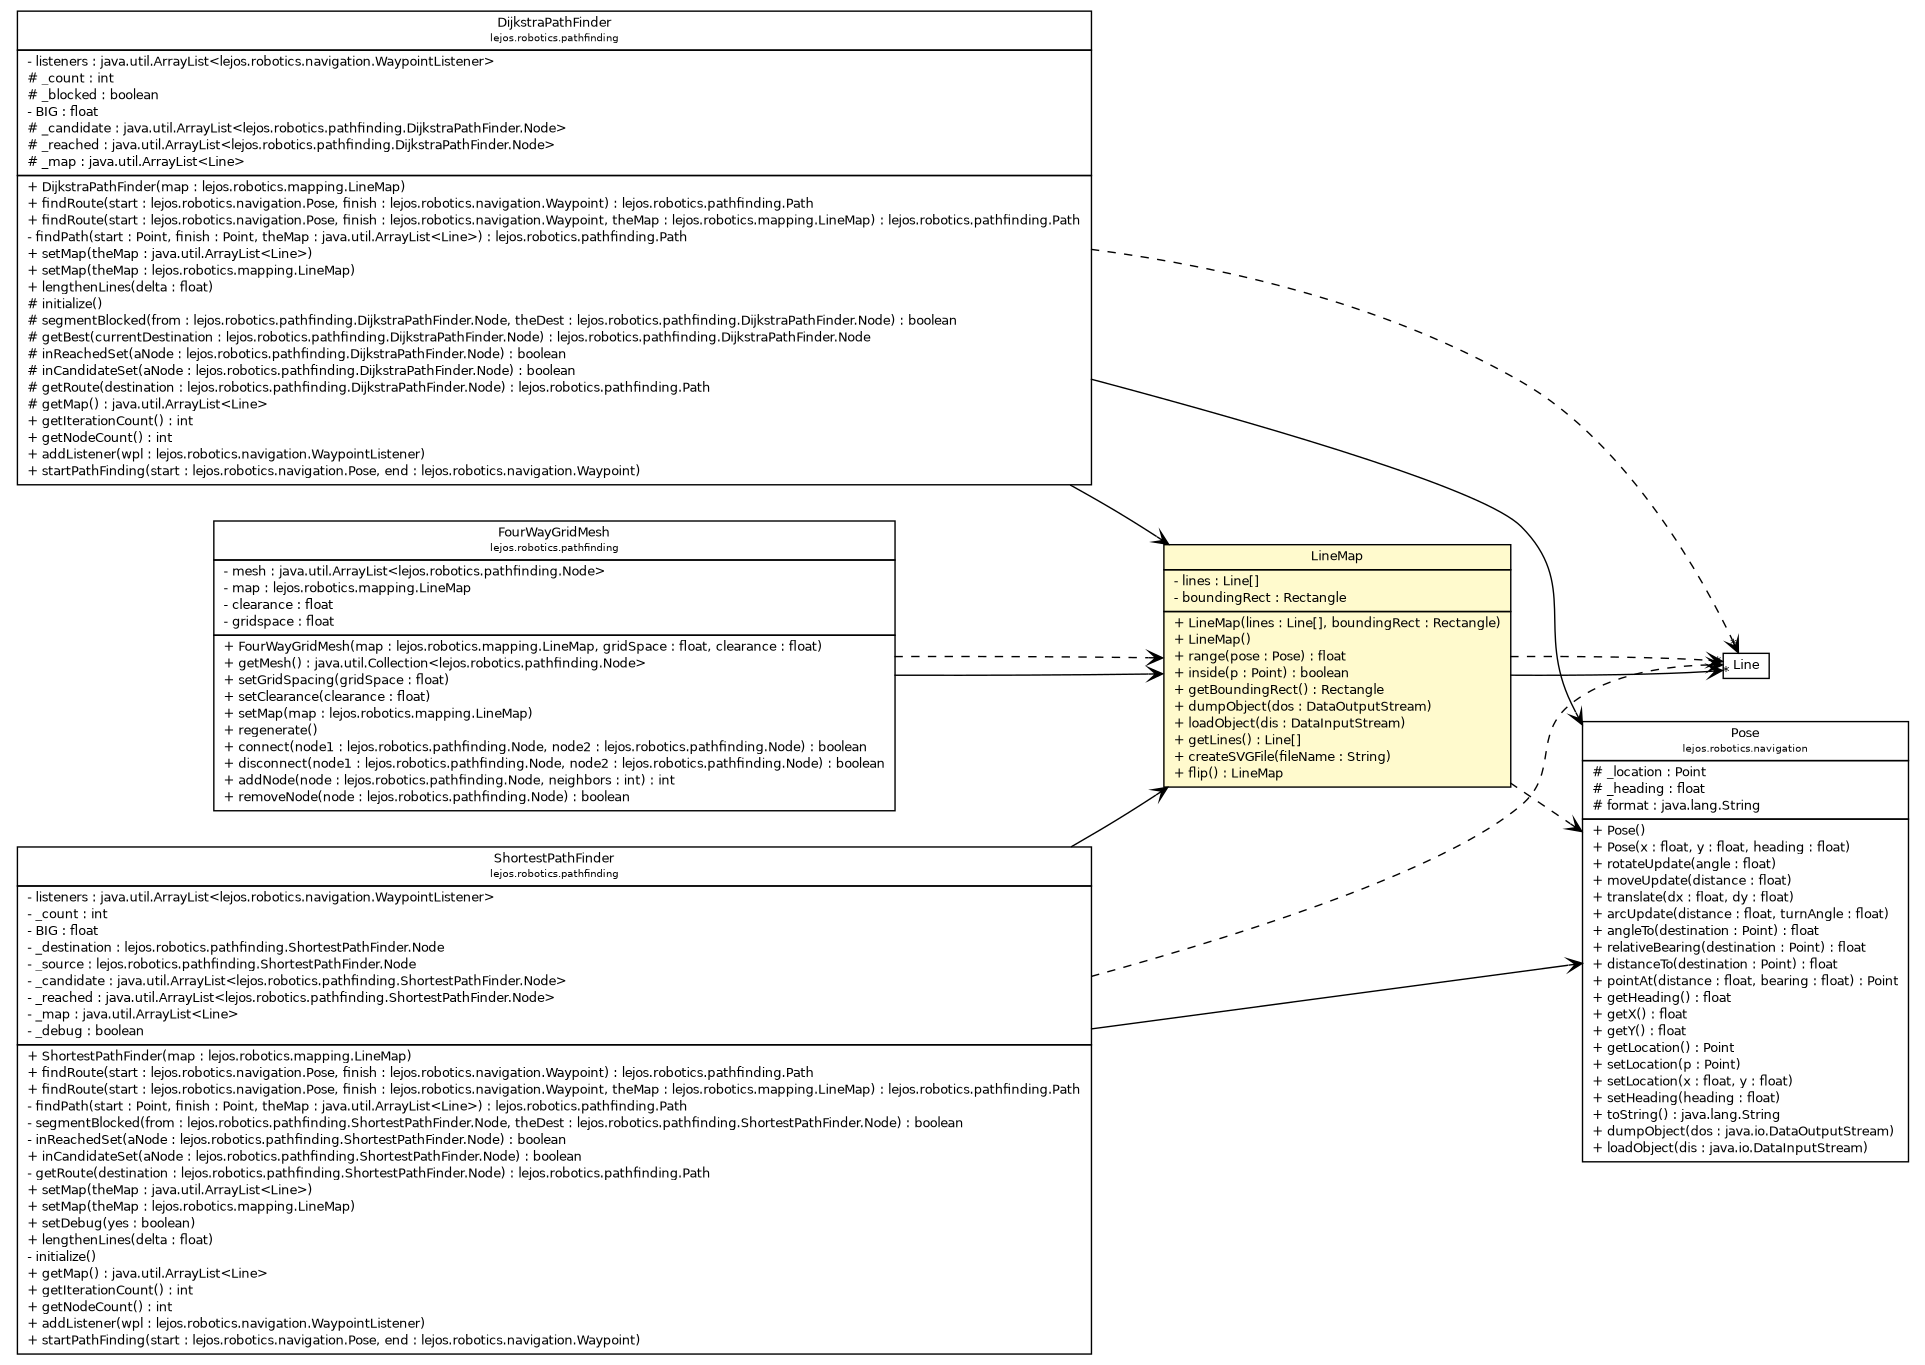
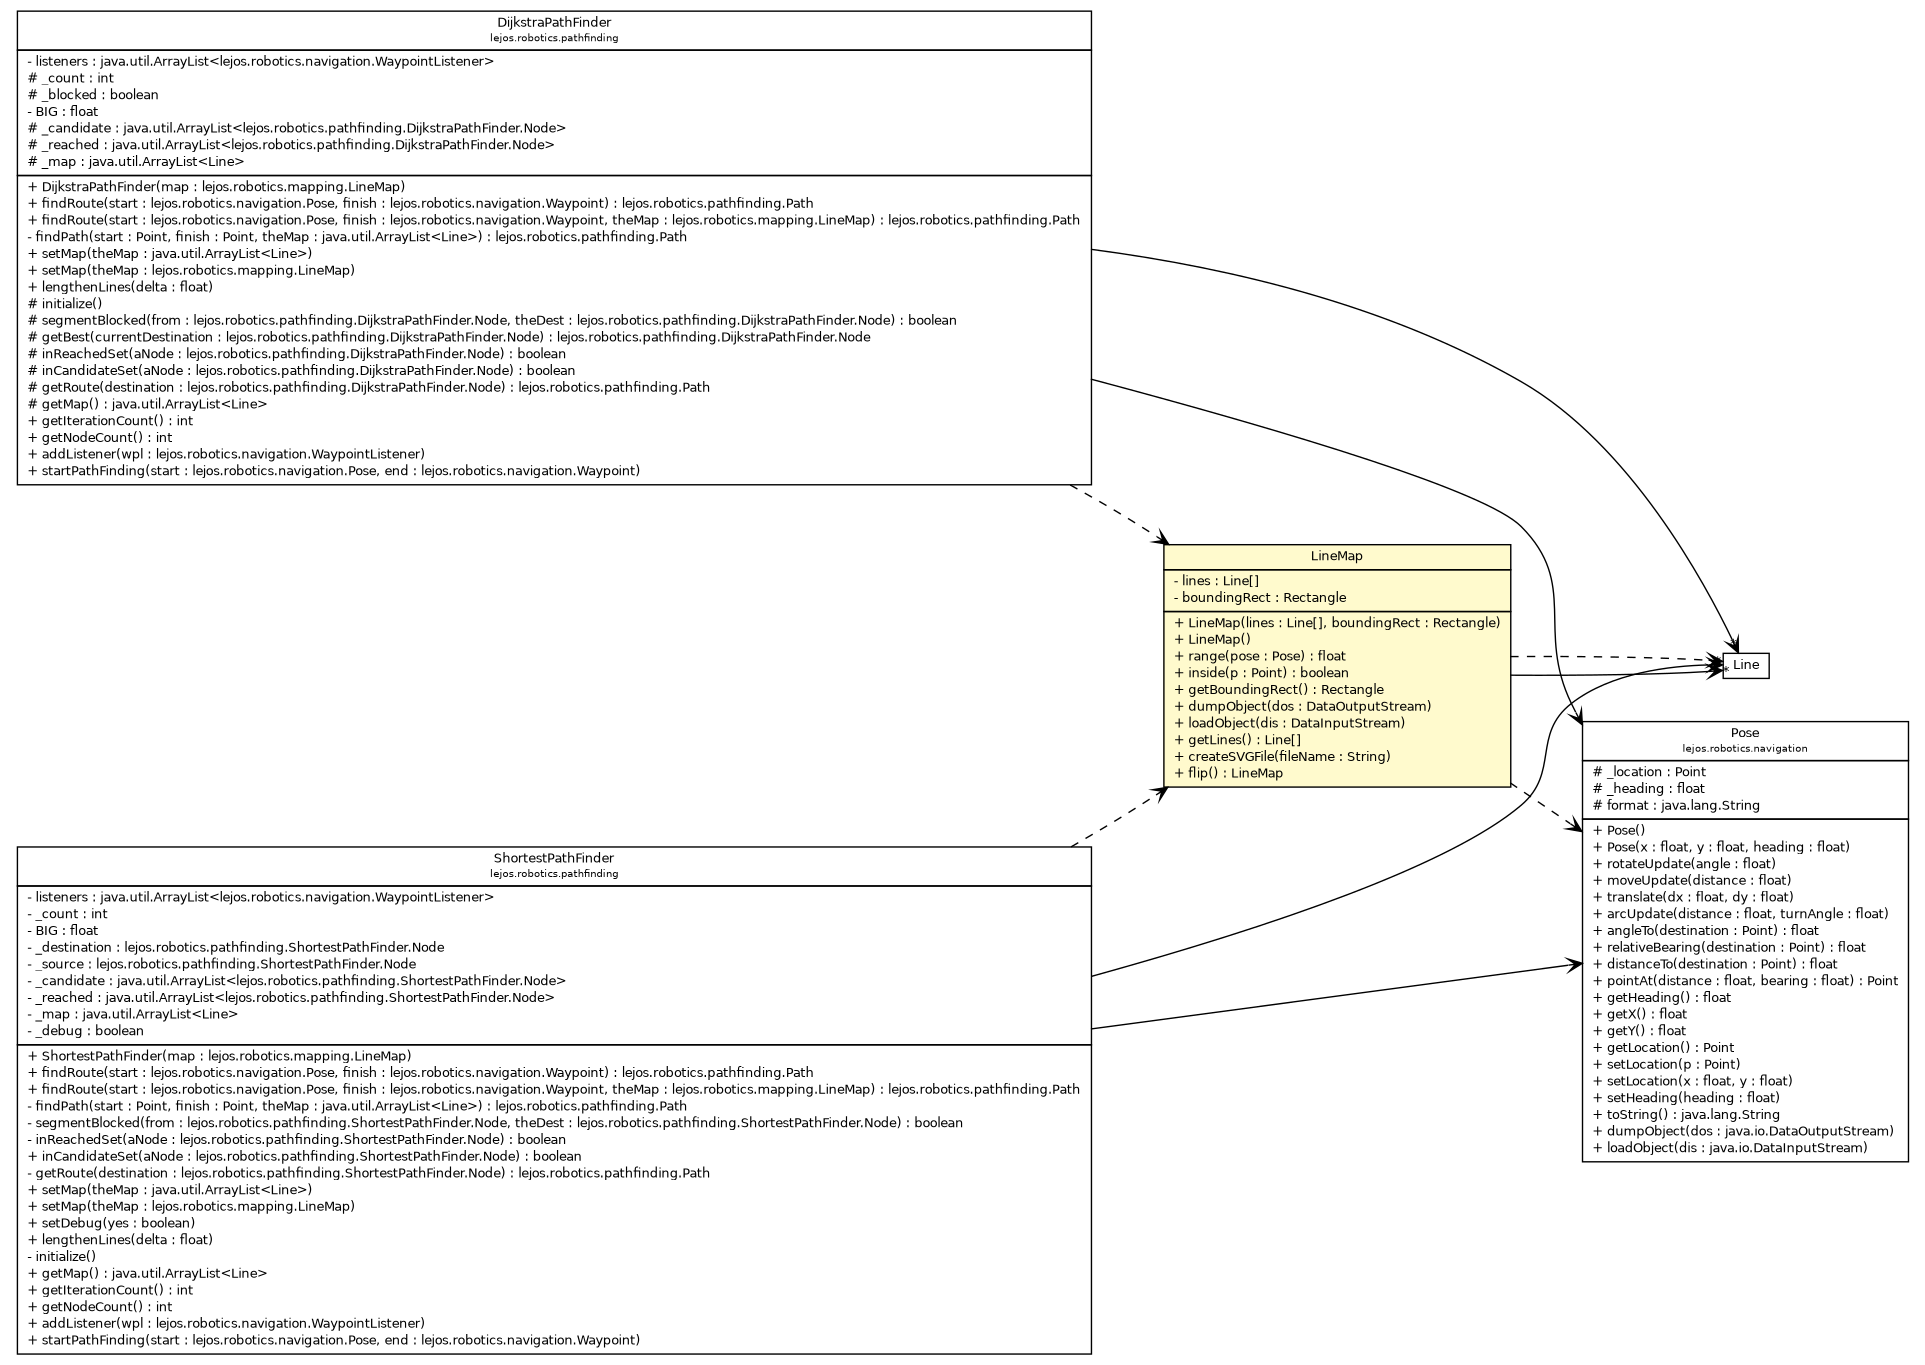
(1470, 355) -> (1470, 355)
(1114, 510) -> (1114, 510)
(554, 666) -> none
(1114, 822) -> (1114, 822)
(1434, 858) -> (1434, 858)
